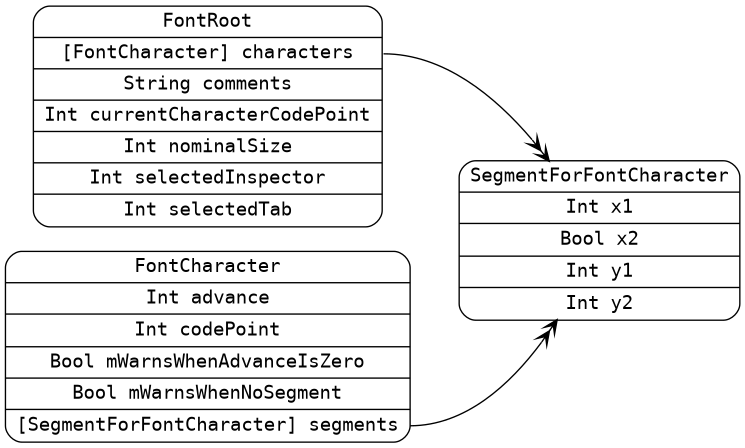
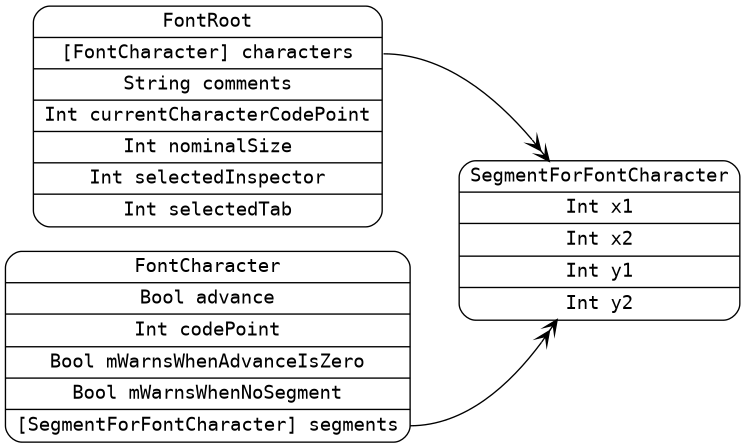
(599, 239) -> (599, 239)
(208, 298) -> (208, 298)
